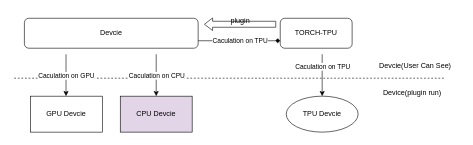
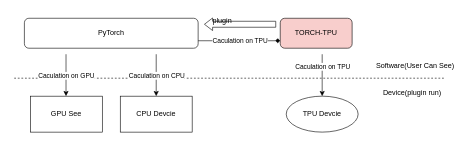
(240, 21) -> (222, 21)
(111, 33) -> (111, 33)
(317, 33) -> (317, 33)
(416, 66) -> (416, 66)
(66, 114) -> (66, 114)
(156, 114) -> (156, 114)
